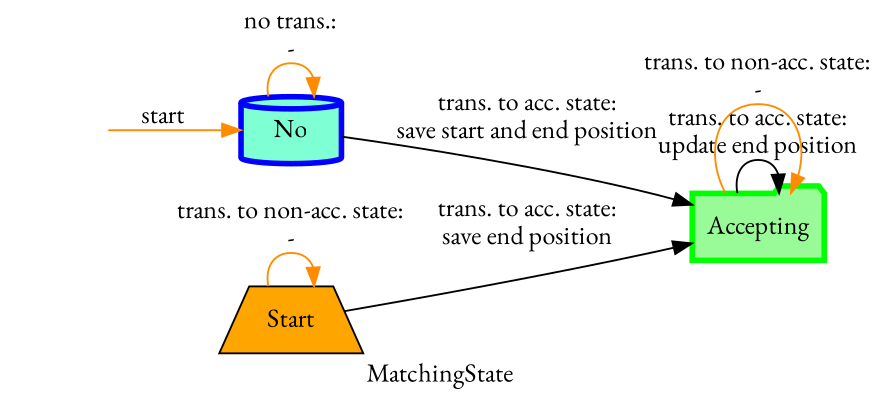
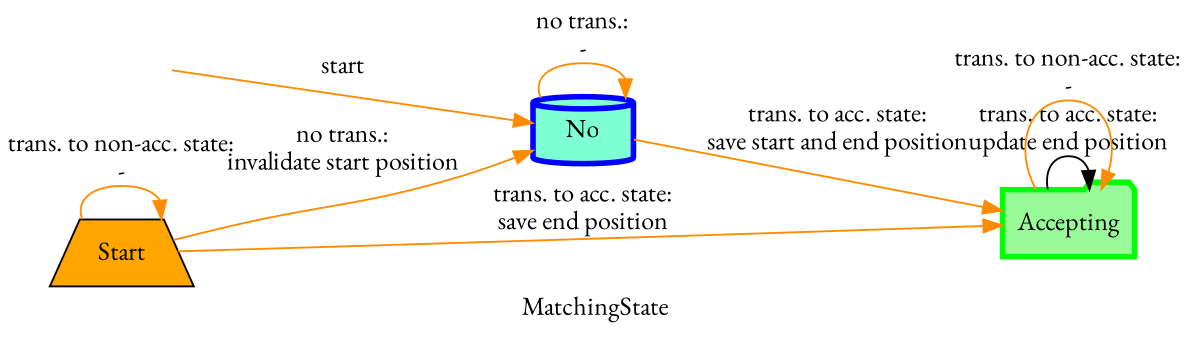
(508, 164) -> (809, 173)
none -> (346, 204)
(510, 281) -> (581, 239)
